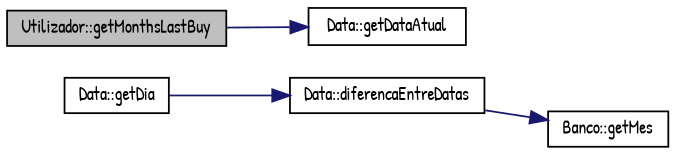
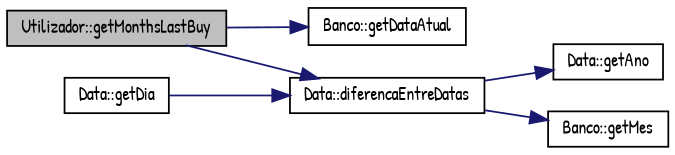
(387, 27) -> (387, 27)
none -> (244, 60)
none -> (608, 62)
